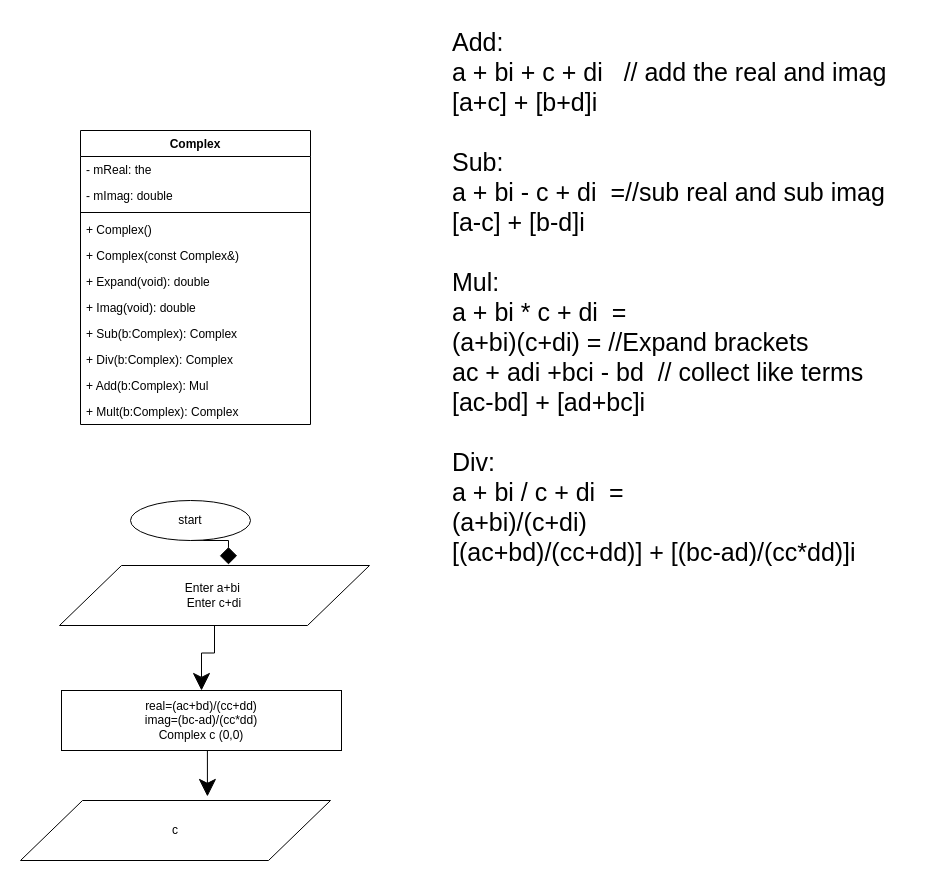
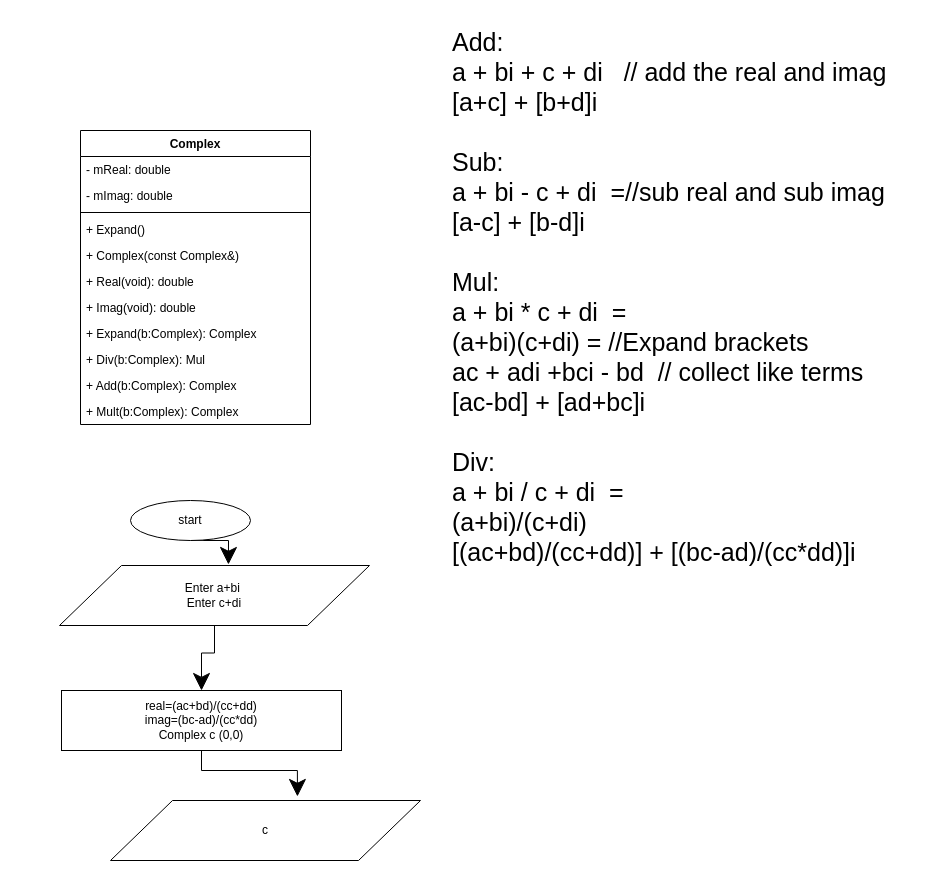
(120, 170) -> (129, 170)
(120, 230) -> (118, 230)
(152, 282) -> (144, 282)
(161, 334) -> (171, 334)
(159, 360) -> (146, 360)
(147, 386) -> (161, 386)
(228, 547) -> (228, 548)
(176, 831) -> (266, 831)
